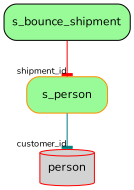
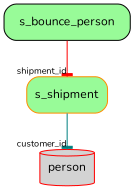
(67, 22) -> (67, 22)
(67, 95) -> (67, 95)
